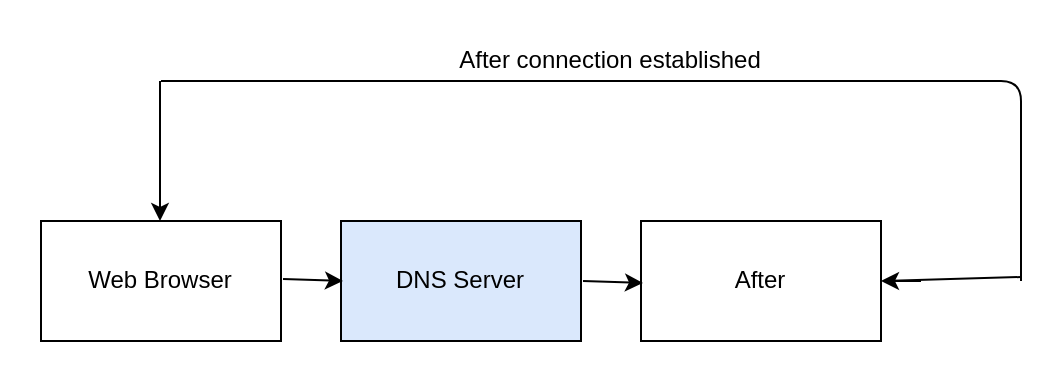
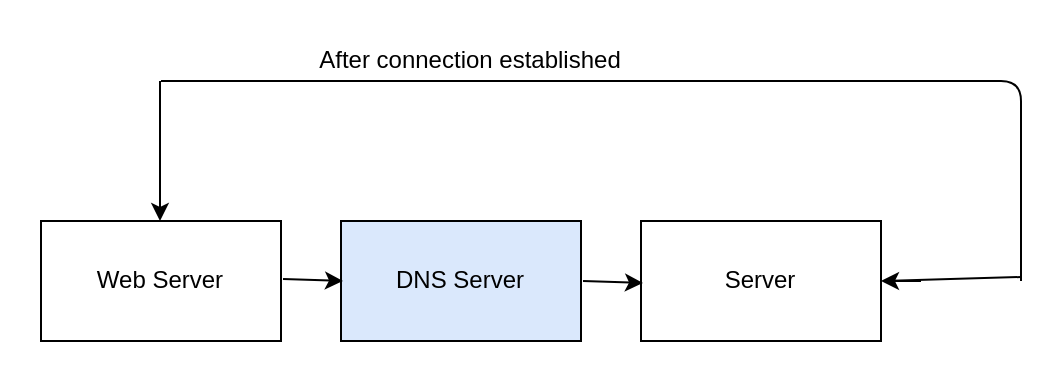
(611, 61) -> (471, 61)
(161, 281) -> (161, 281)
(761, 281) -> (761, 281)
